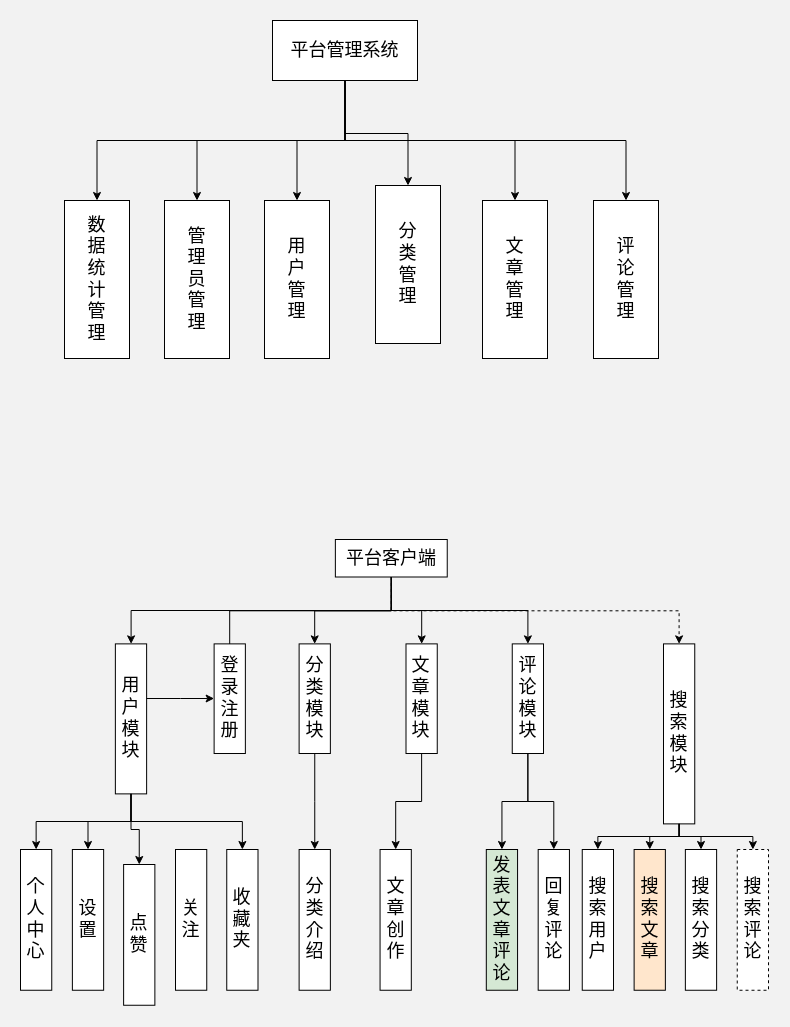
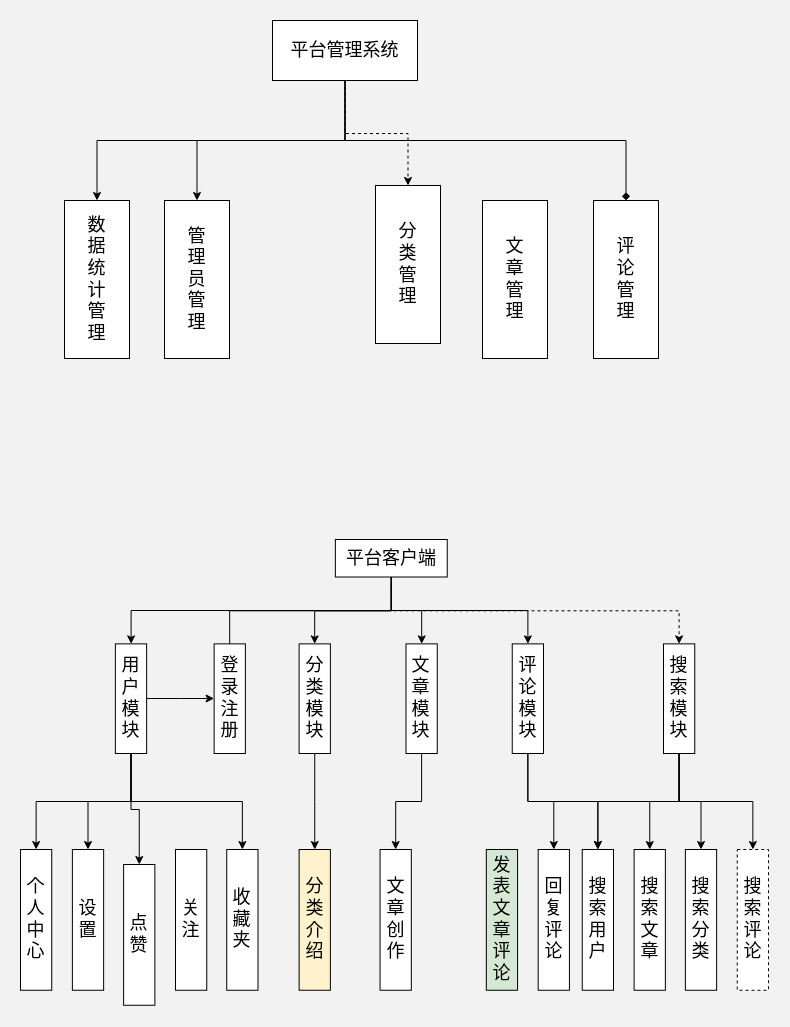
(377, 134) -> (377, 134)
(297, 192) -> none
(515, 192) -> none
(626, 192) -> (626, 191)
(297, 280) -> none
(131, 719) -> (131, 699)
(679, 734) -> (679, 699)
(502, 811) -> (575, 802)
(315, 920) -> (315, 920)
(650, 920) -> (650, 920)
